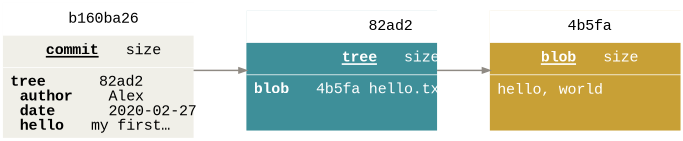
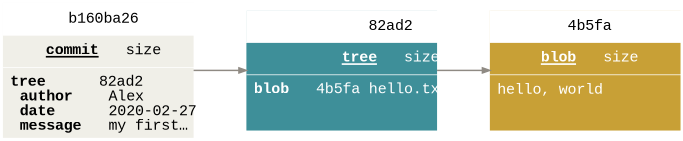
(51, 125) -> (60, 125)
